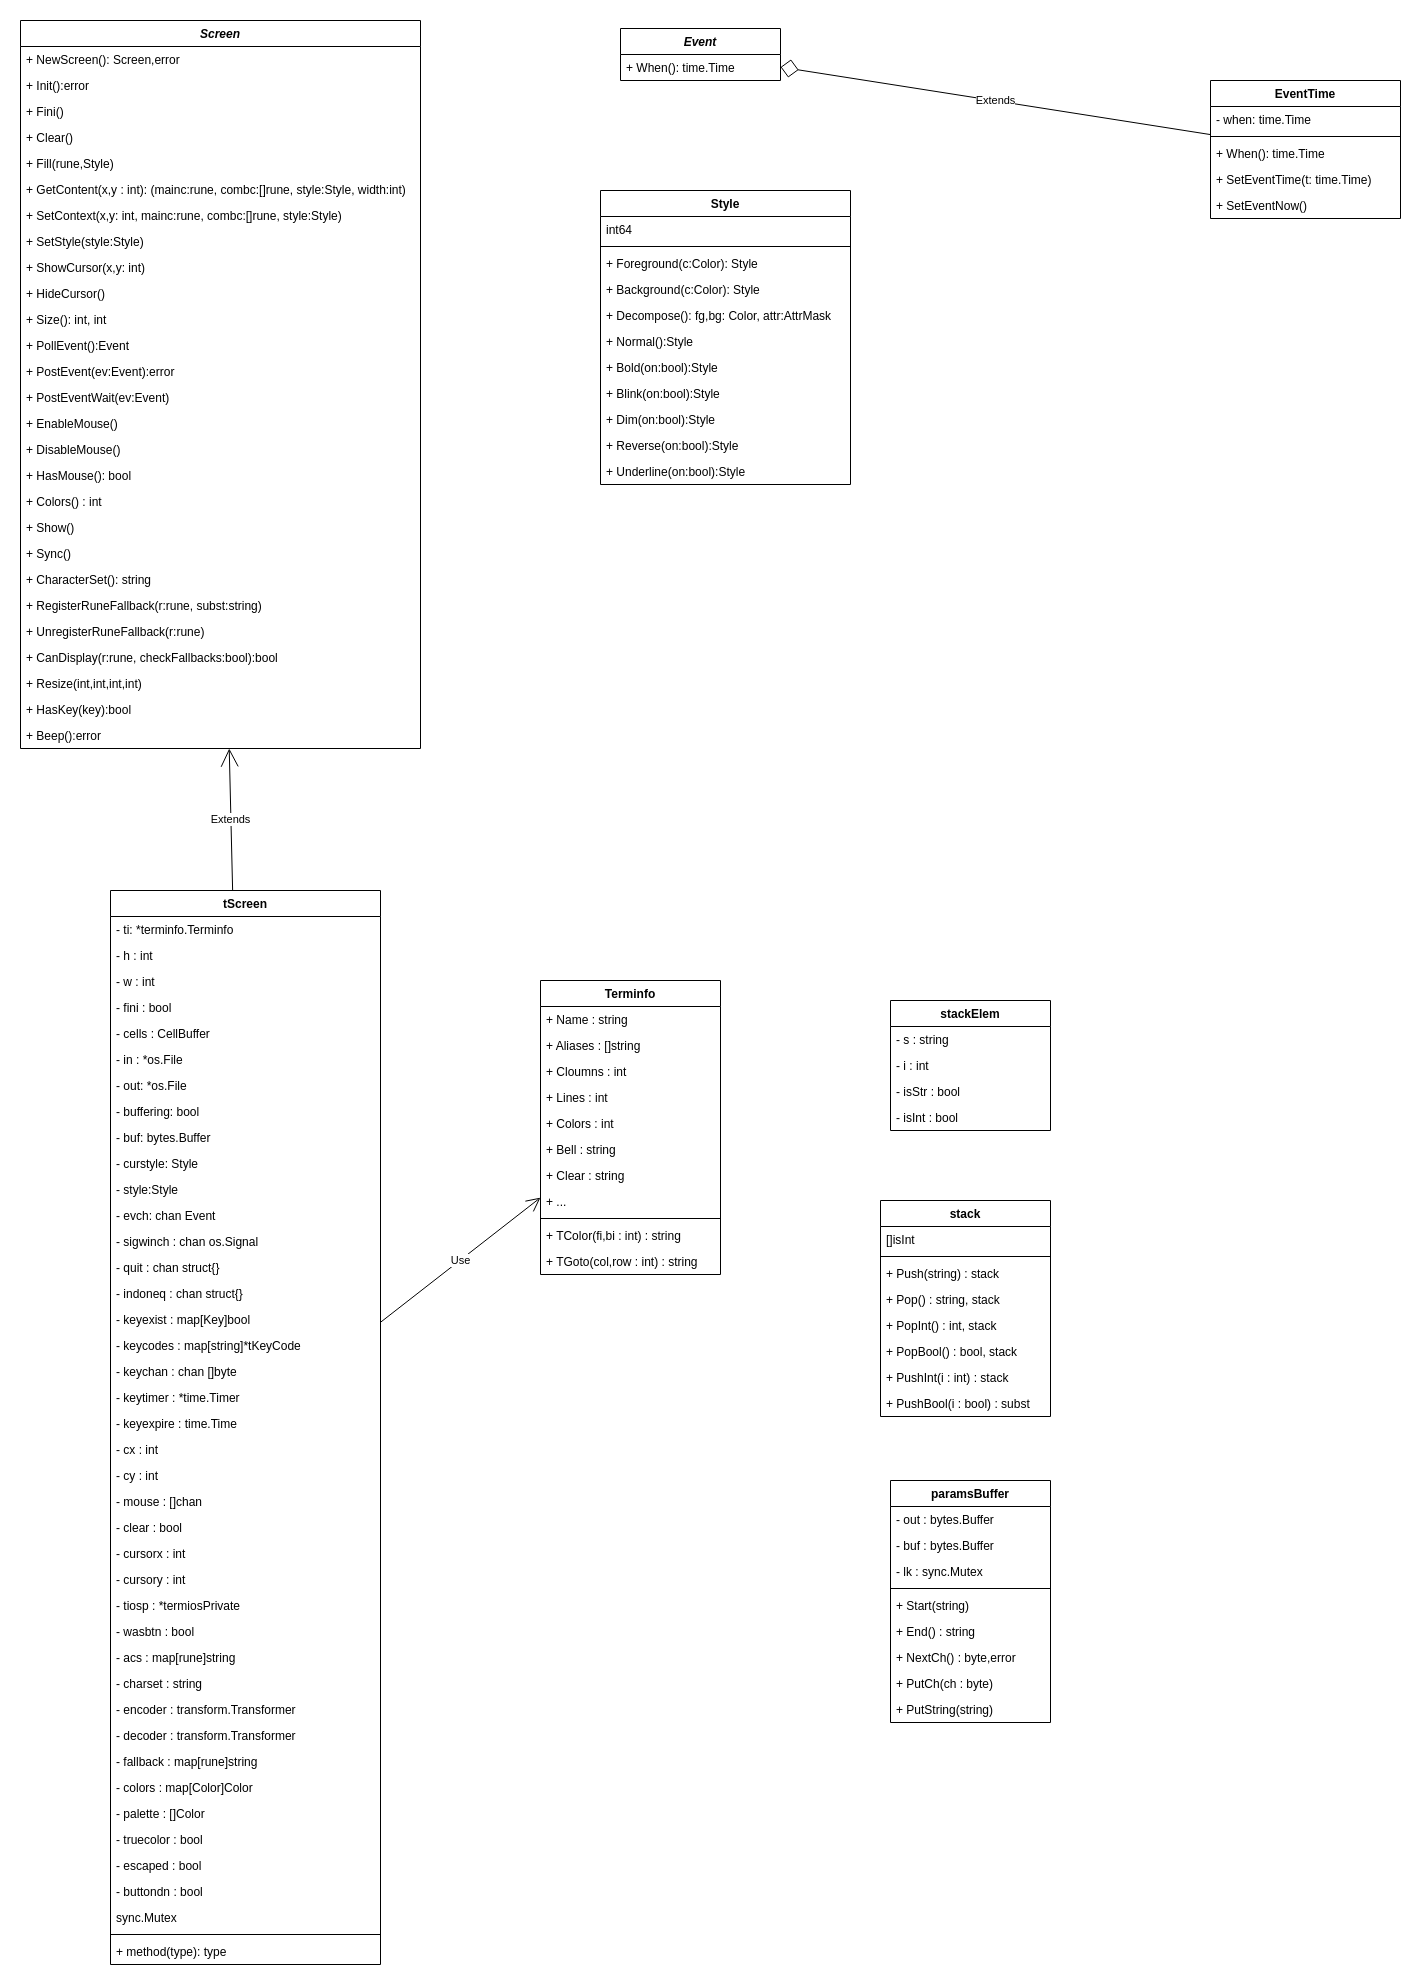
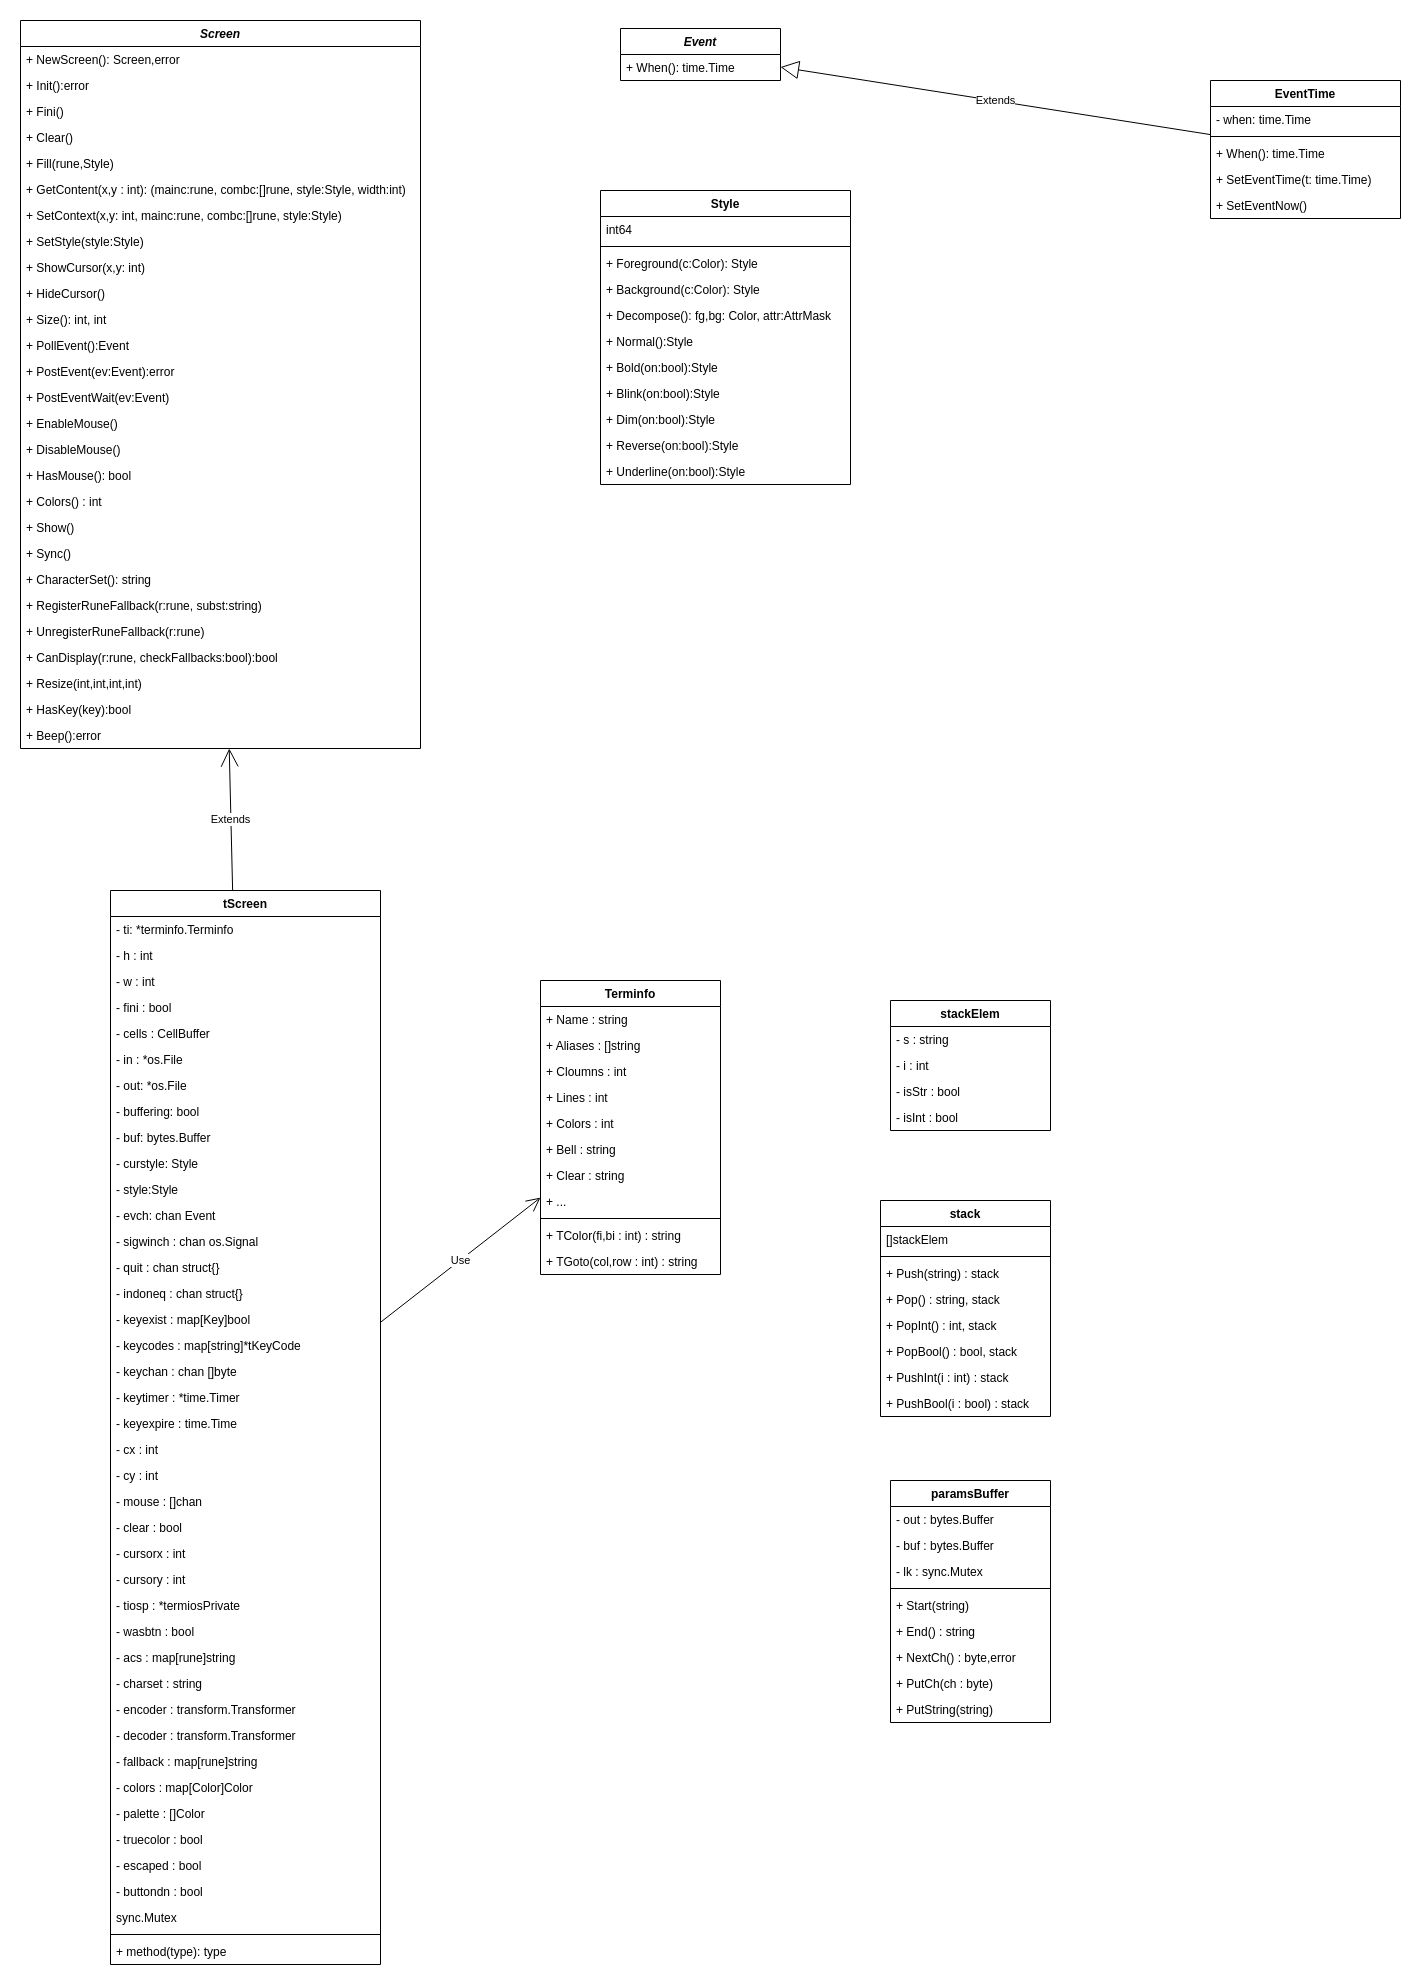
(799, 70) -> (799, 70)
(908, 1240) -> (921, 1240)
(964, 1404) -> (964, 1404)
